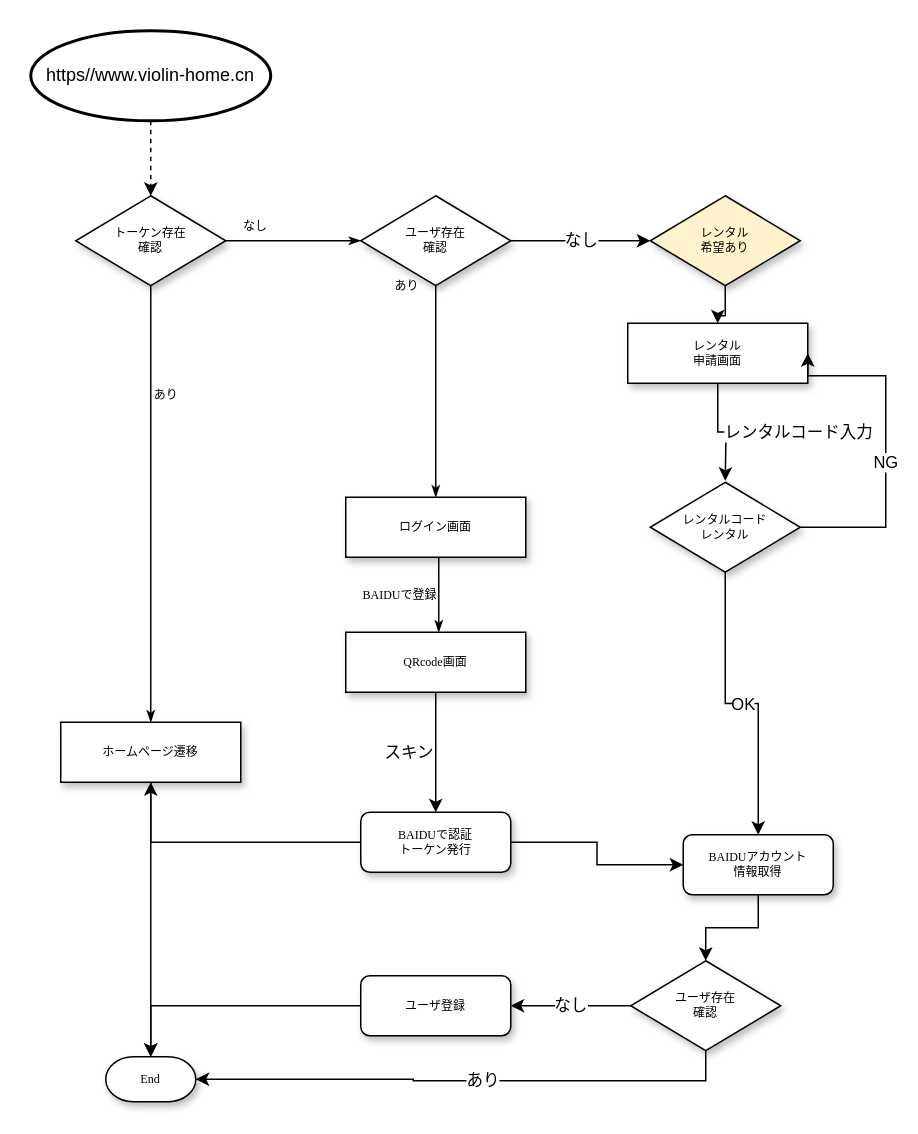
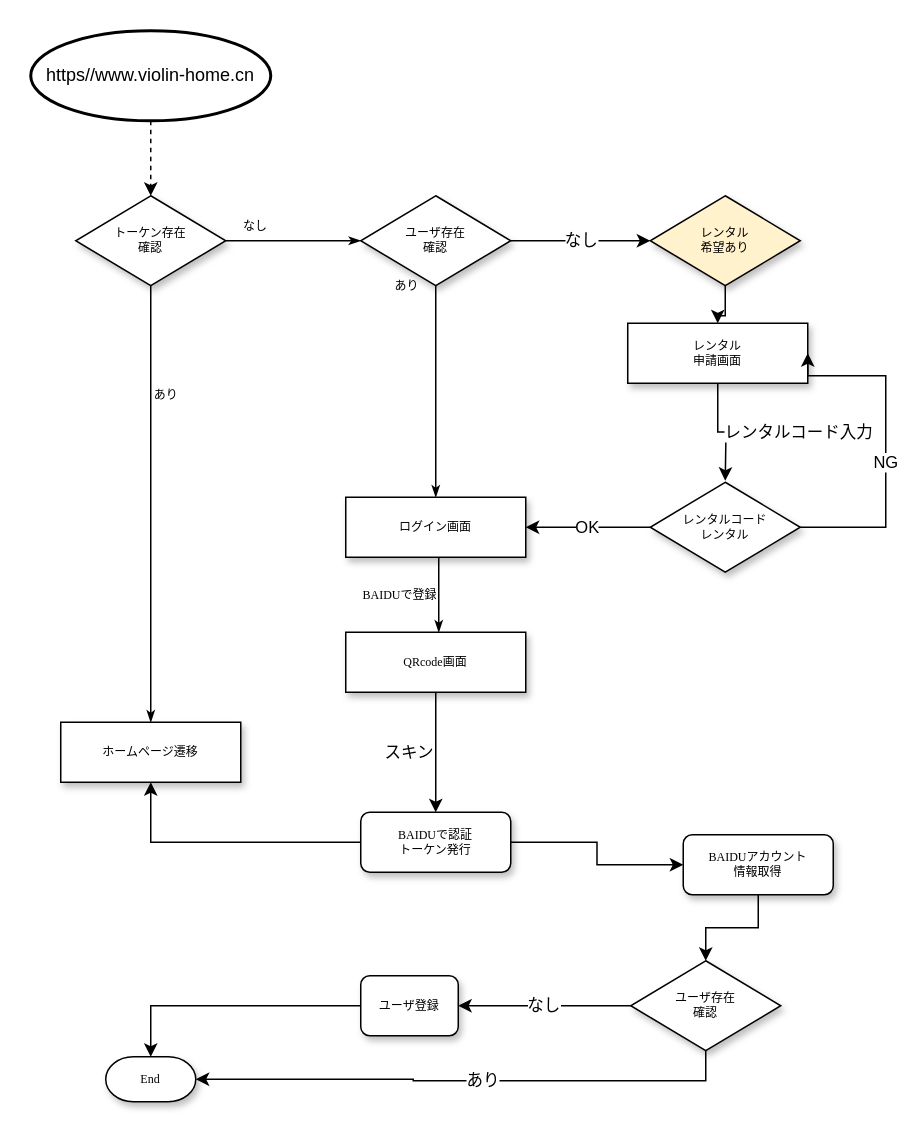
(735, 704) -> (593, 527)
(151, 923) -> none
(436, 1006) -> (410, 1006)
